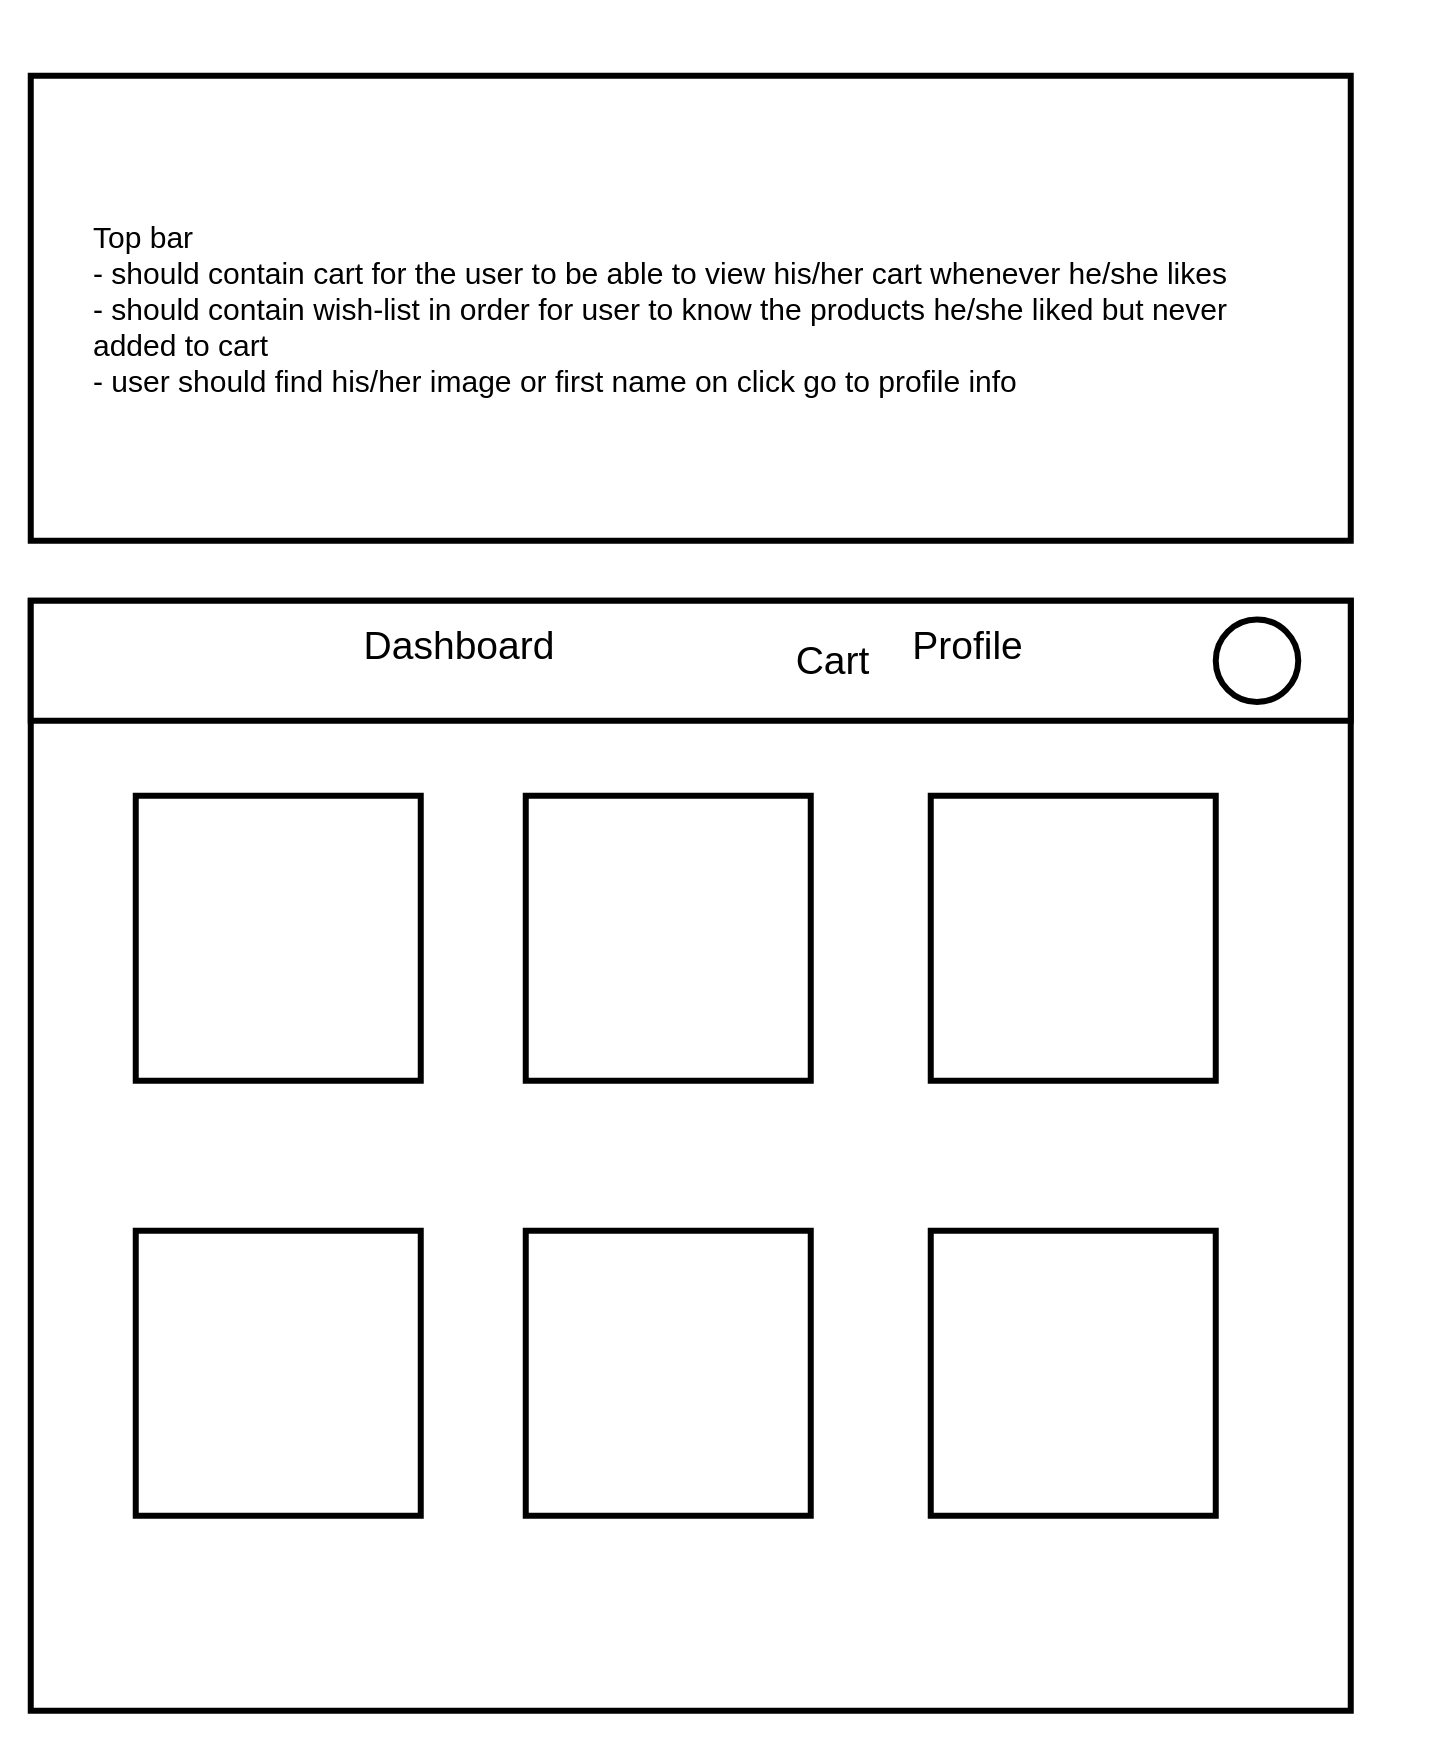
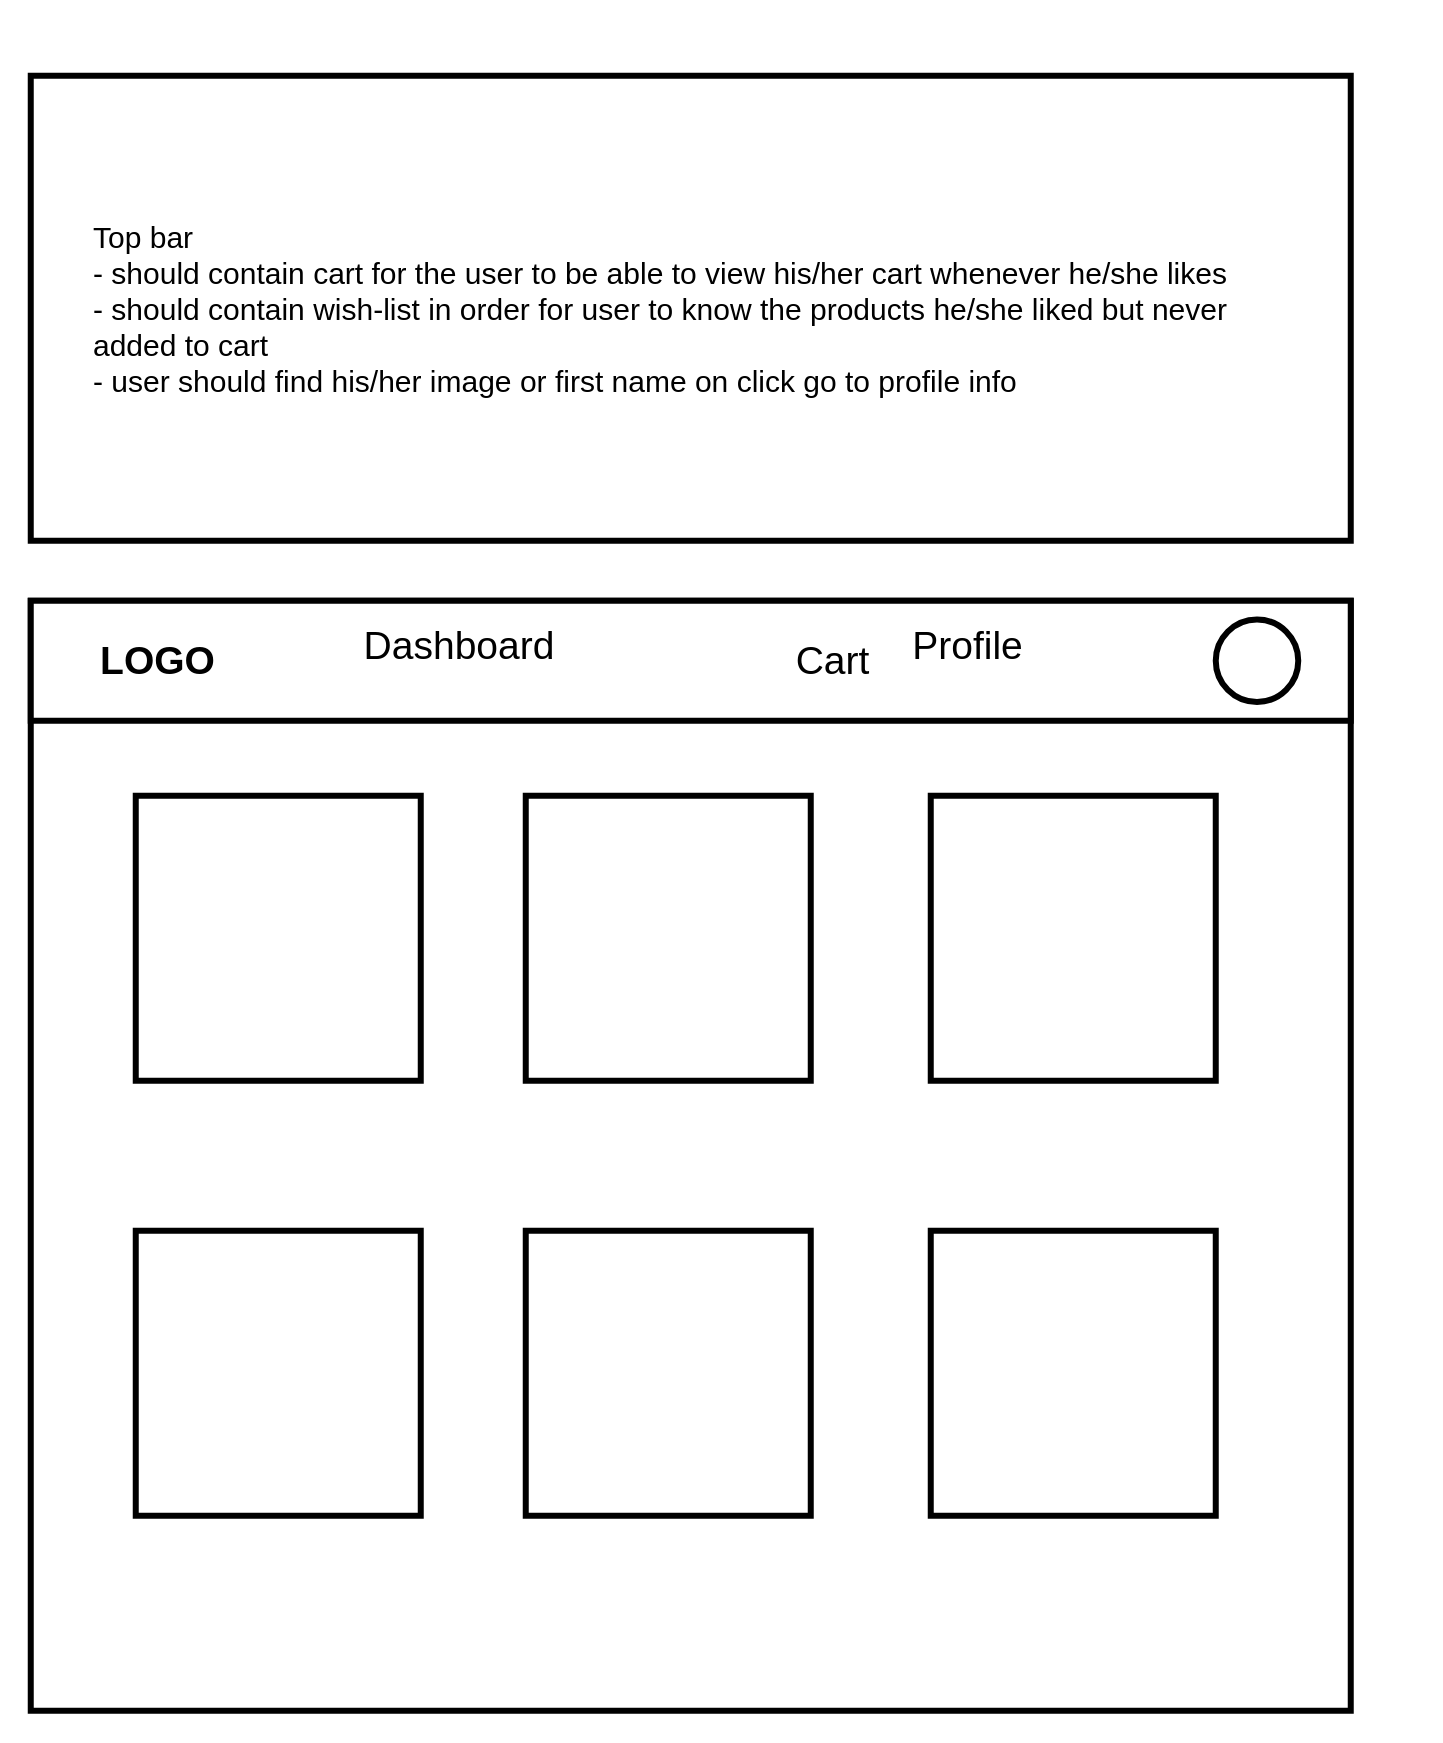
none -> (158, 661)
